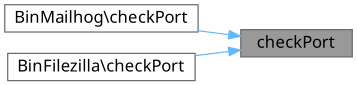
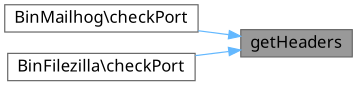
(297, 43) -> (297, 43)
